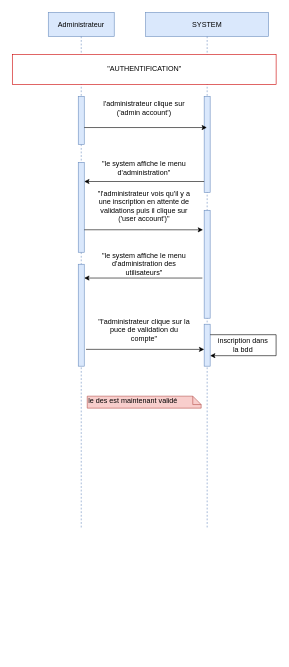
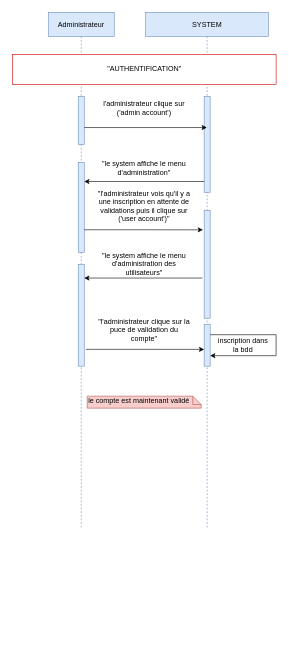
(137, 401) -> (144, 401)
